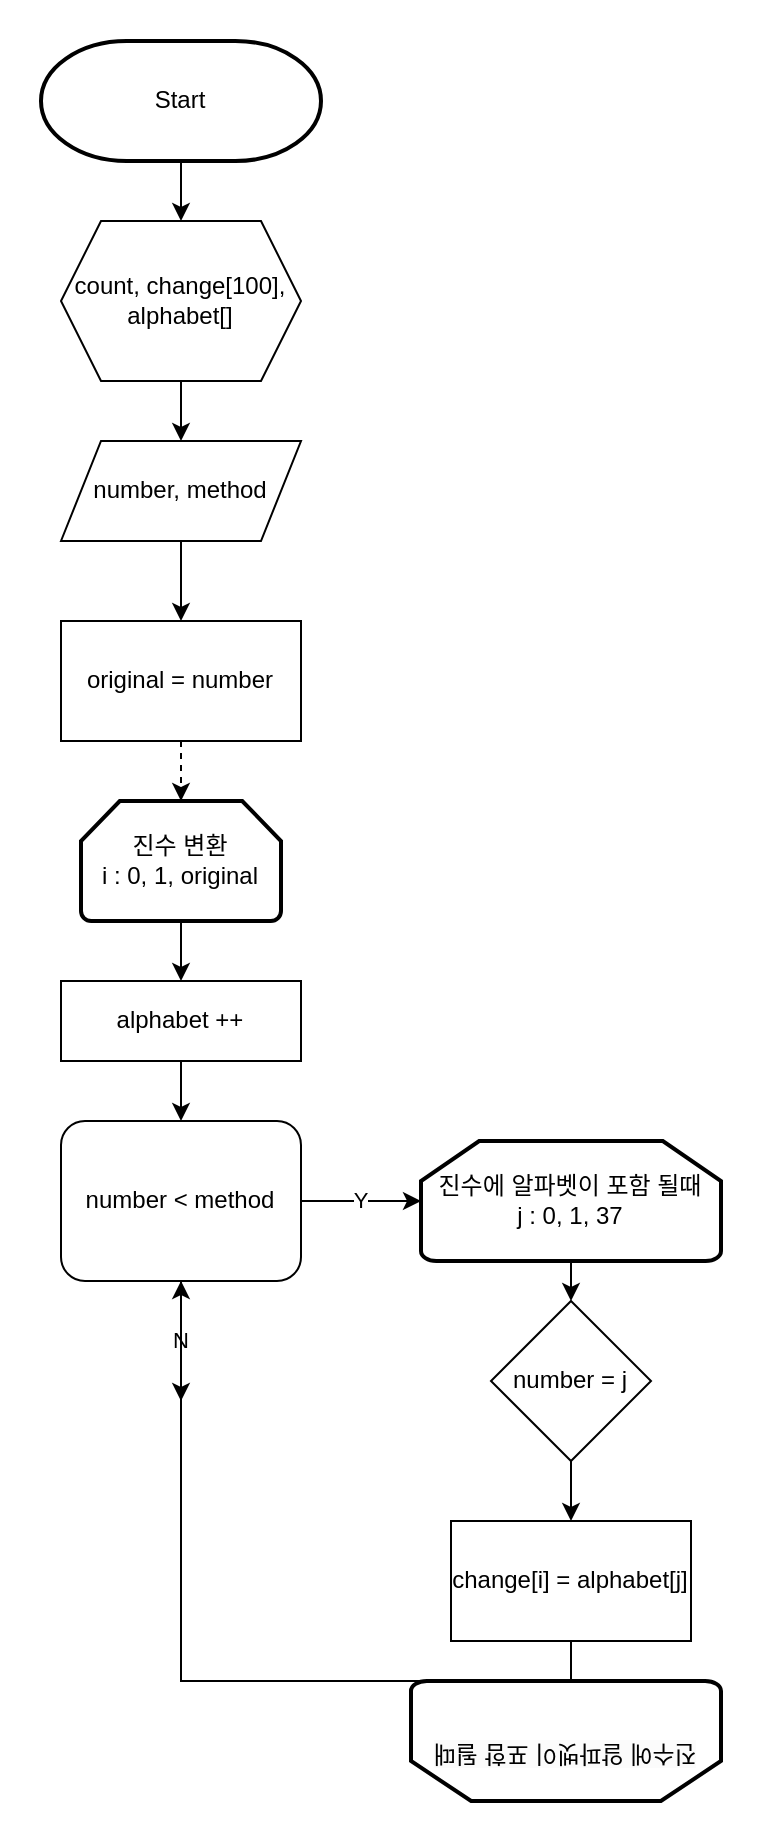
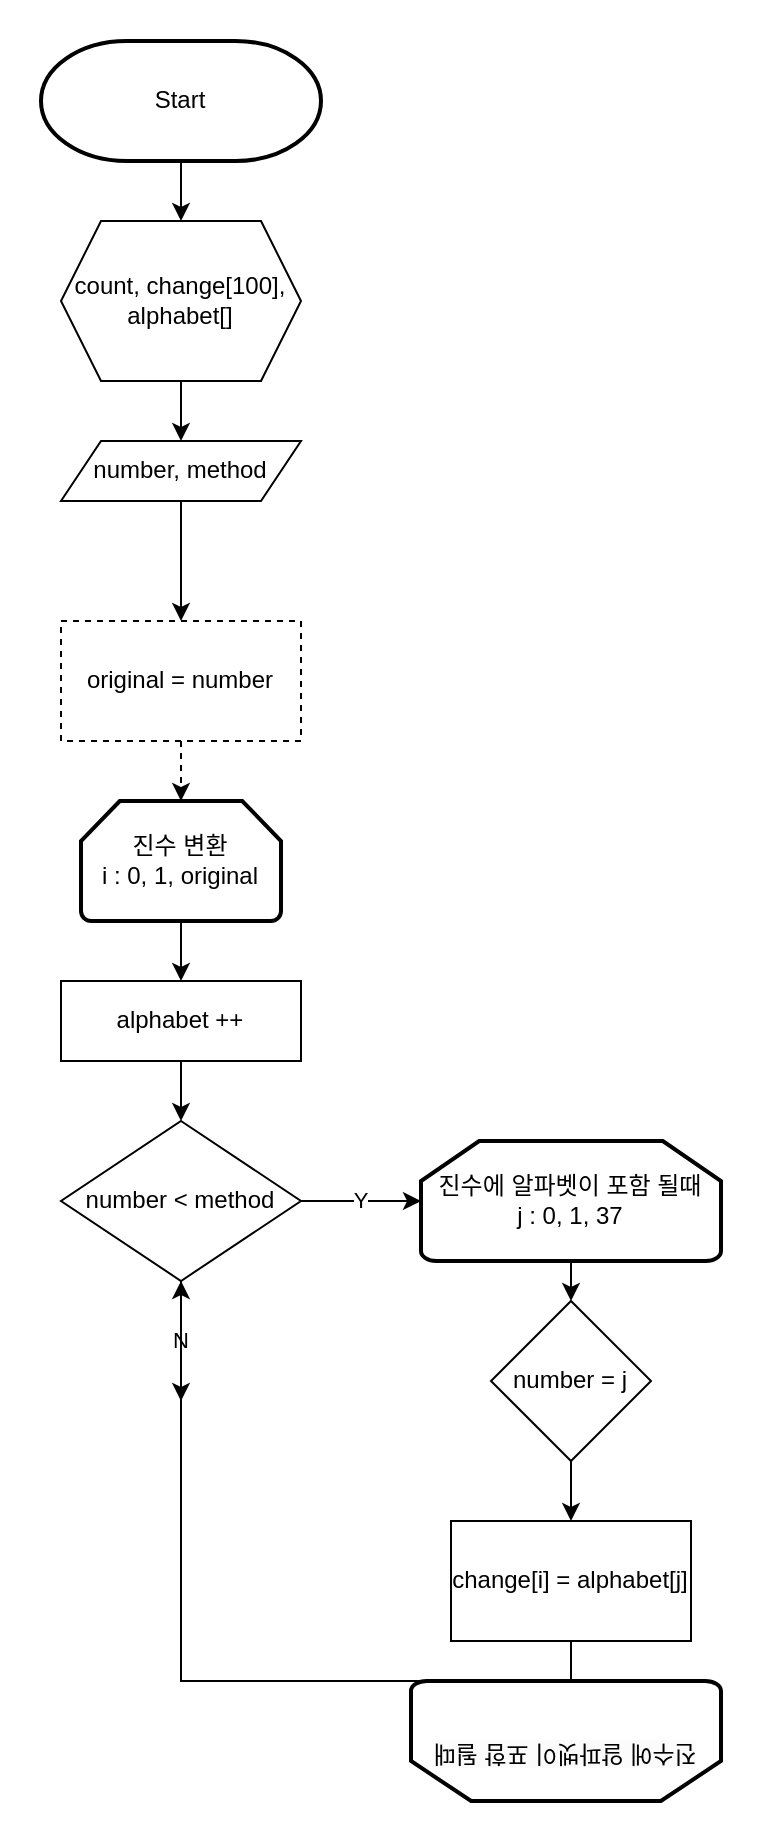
(181, 491) -> (181, 471)
(181, 681) -> (181, 681)
(181, 1201) -> (181, 1201)
